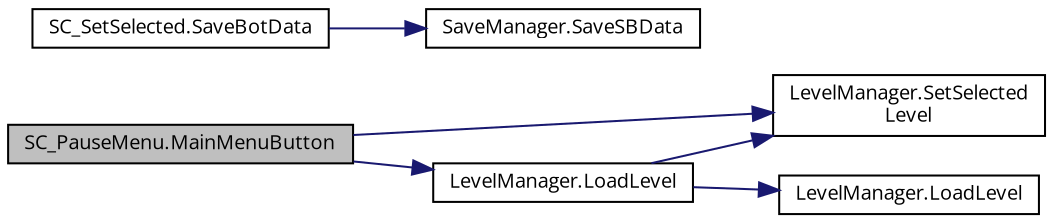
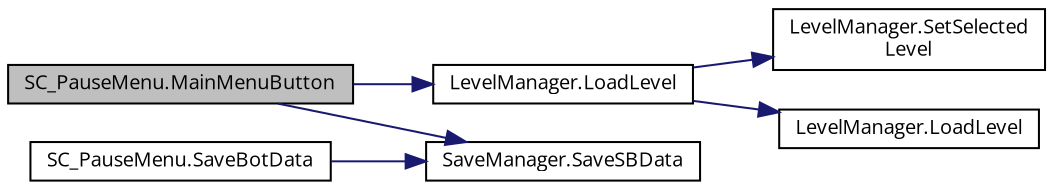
(181, 28) -> (181, 161)
(553, 124) -> (362, 121)
